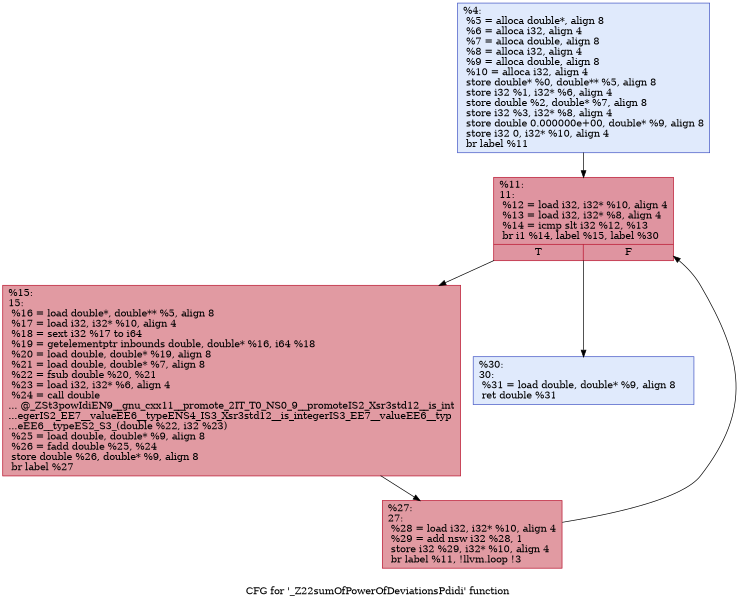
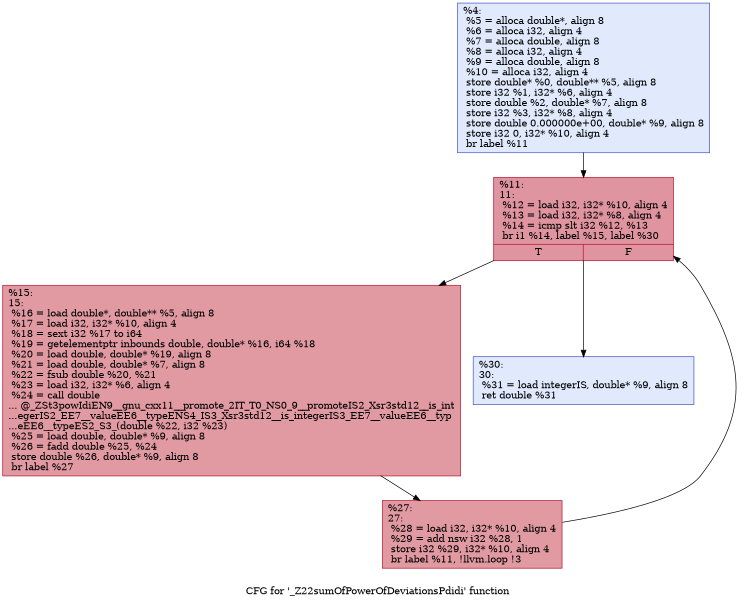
(577, 385) -> (584, 385)
